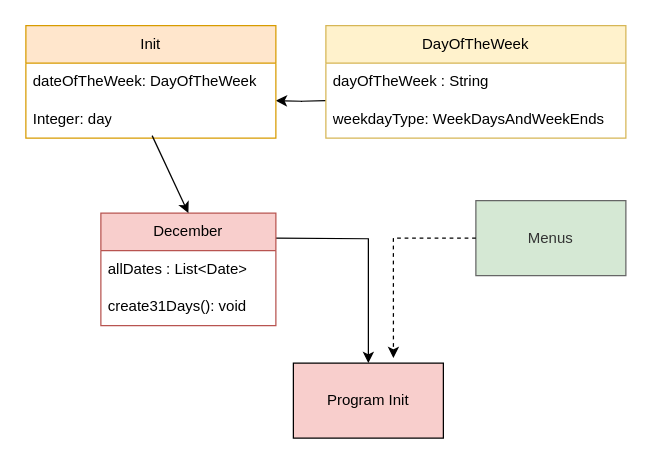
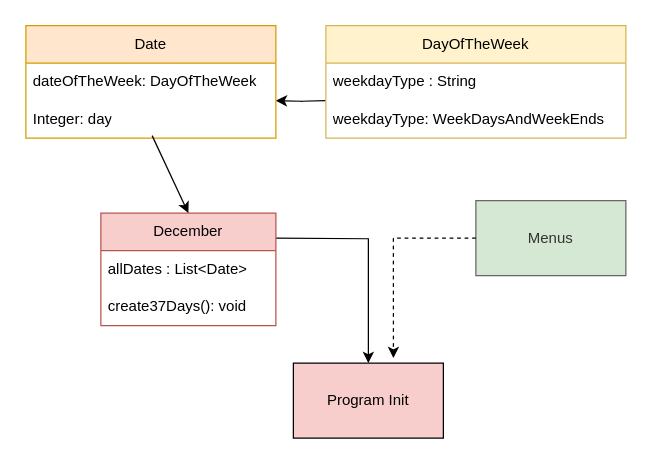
(151, 44) -> (151, 44)
(414, 82) -> (409, 82)
(186, 307) -> (186, 307)
